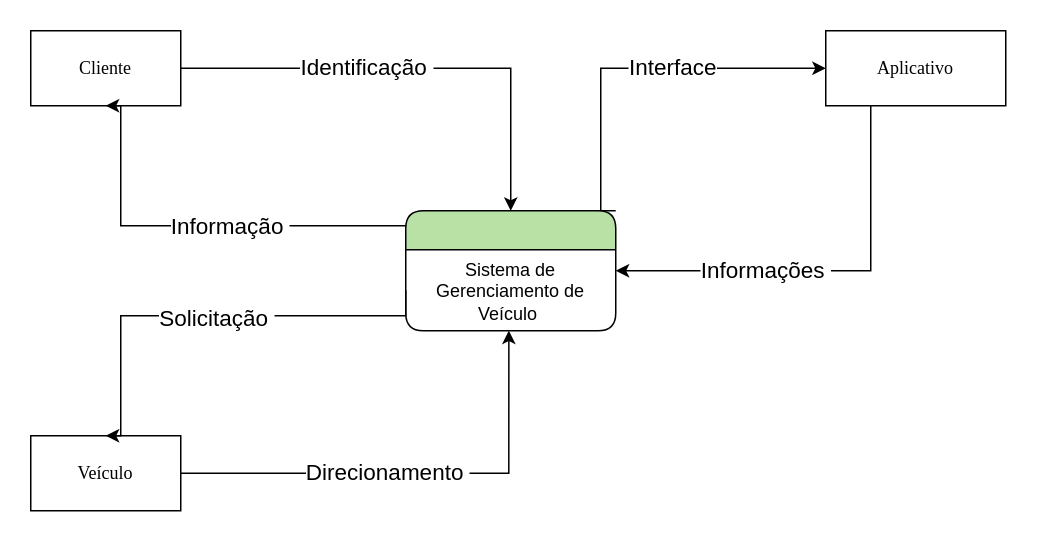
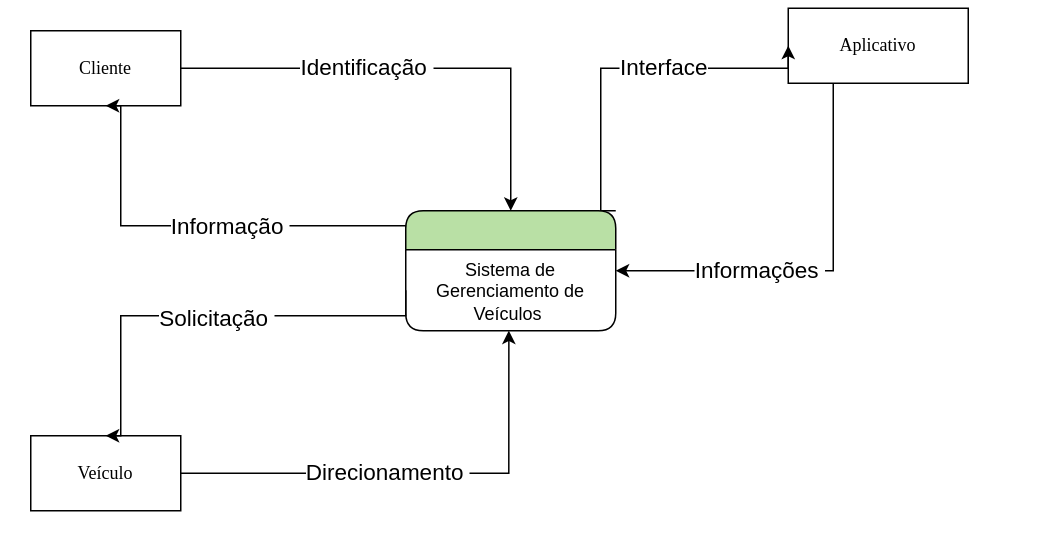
(916, 68) -> (878, 46)
(511, 282) -> (511, 282)
